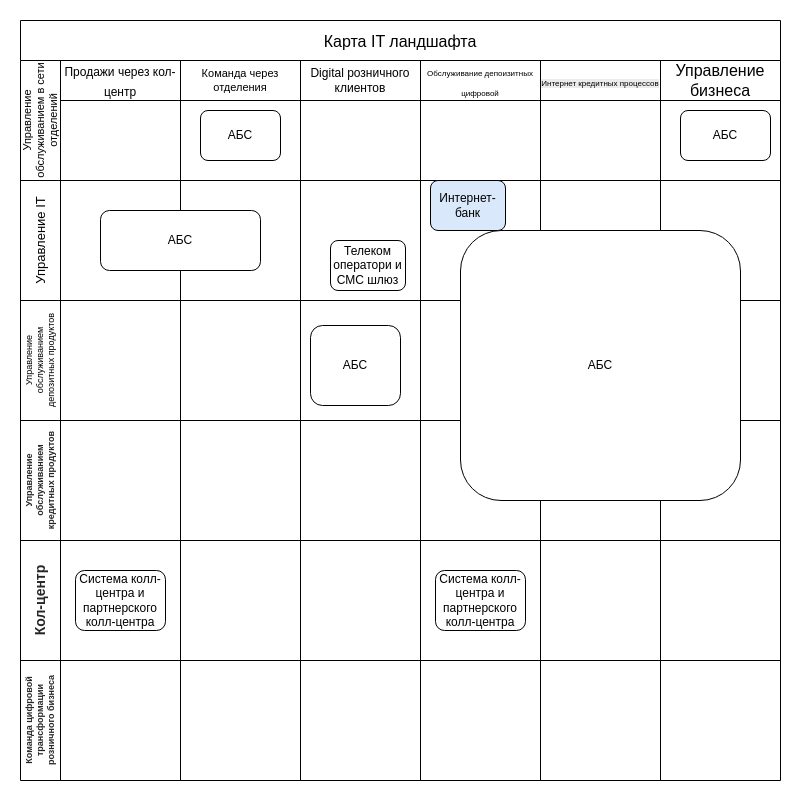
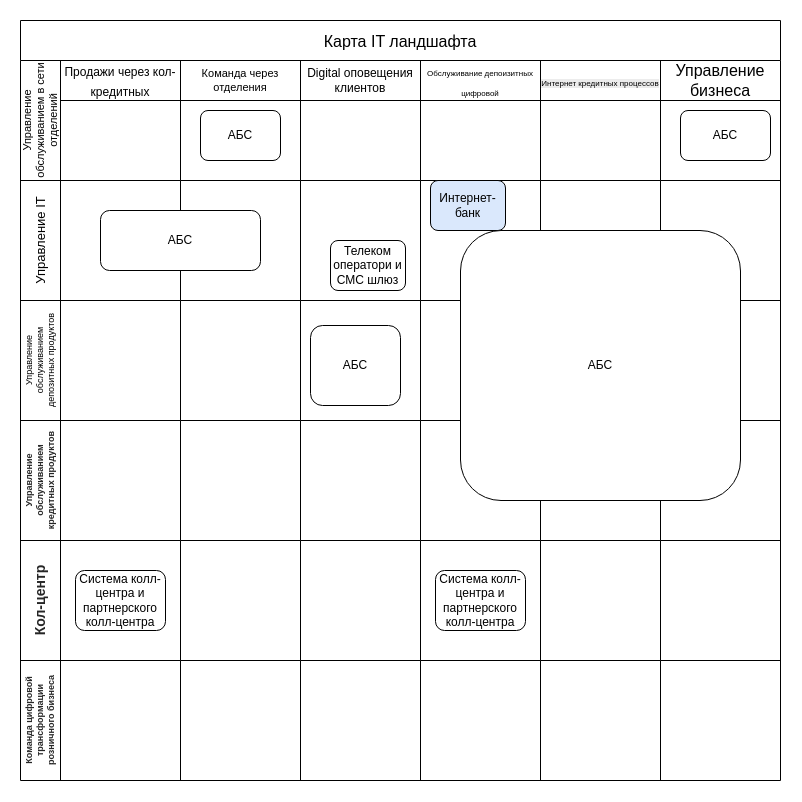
(121, 81) -> (121, 81)
(361, 81) -> (361, 81)
